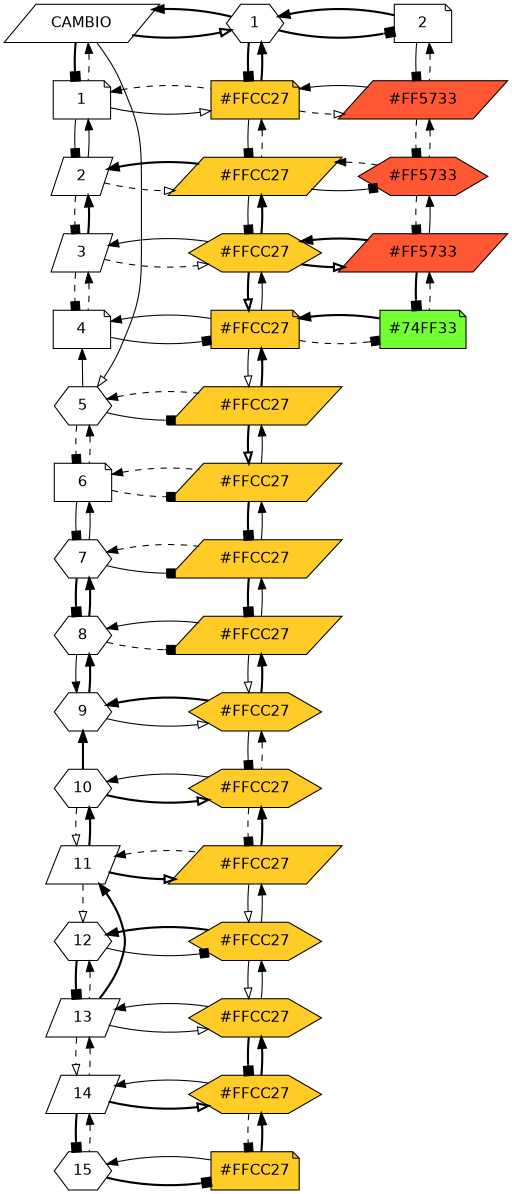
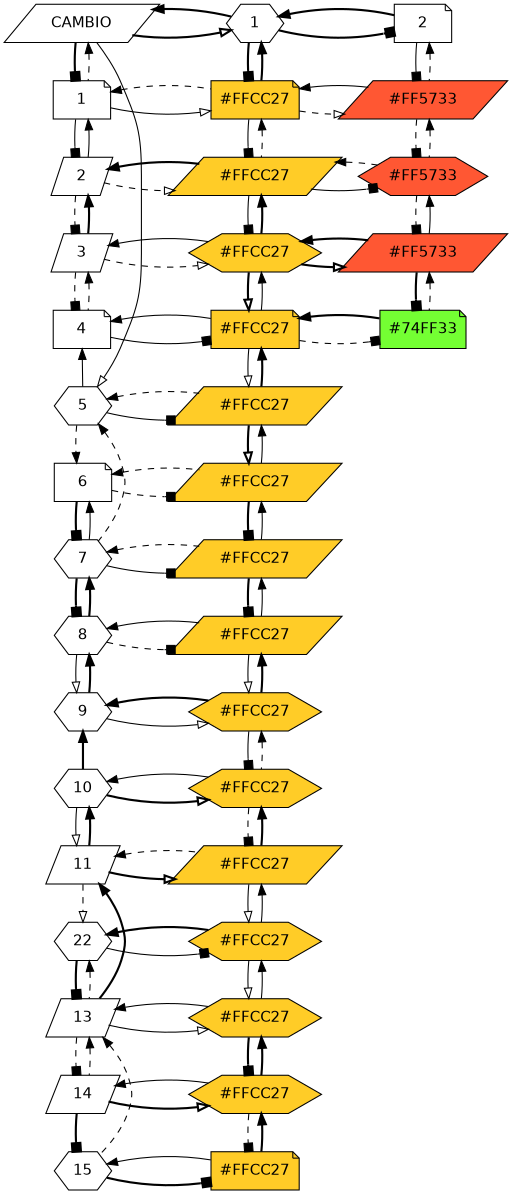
(76, 439) -> (76, 439)
(90, 450) -> (125, 485)
(76, 515) -> (76, 515)
(76, 668) -> (76, 668)
(76, 821) -> (76, 821)
(83, 941) -> (83, 941)
(76, 1051) -> (76, 1051)
(90, 1138) -> (131, 1099)
